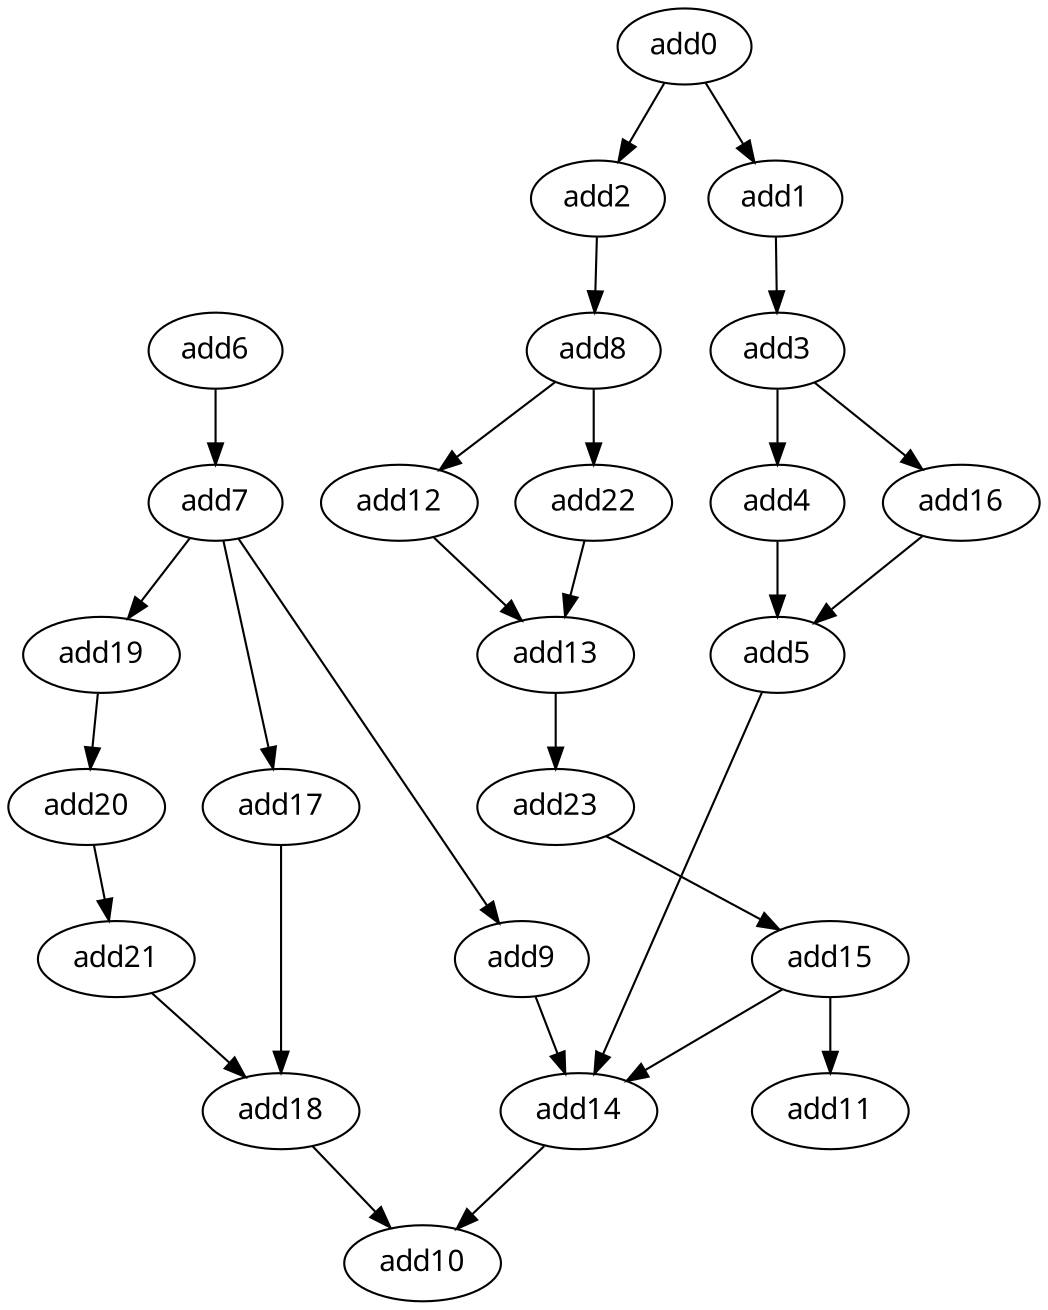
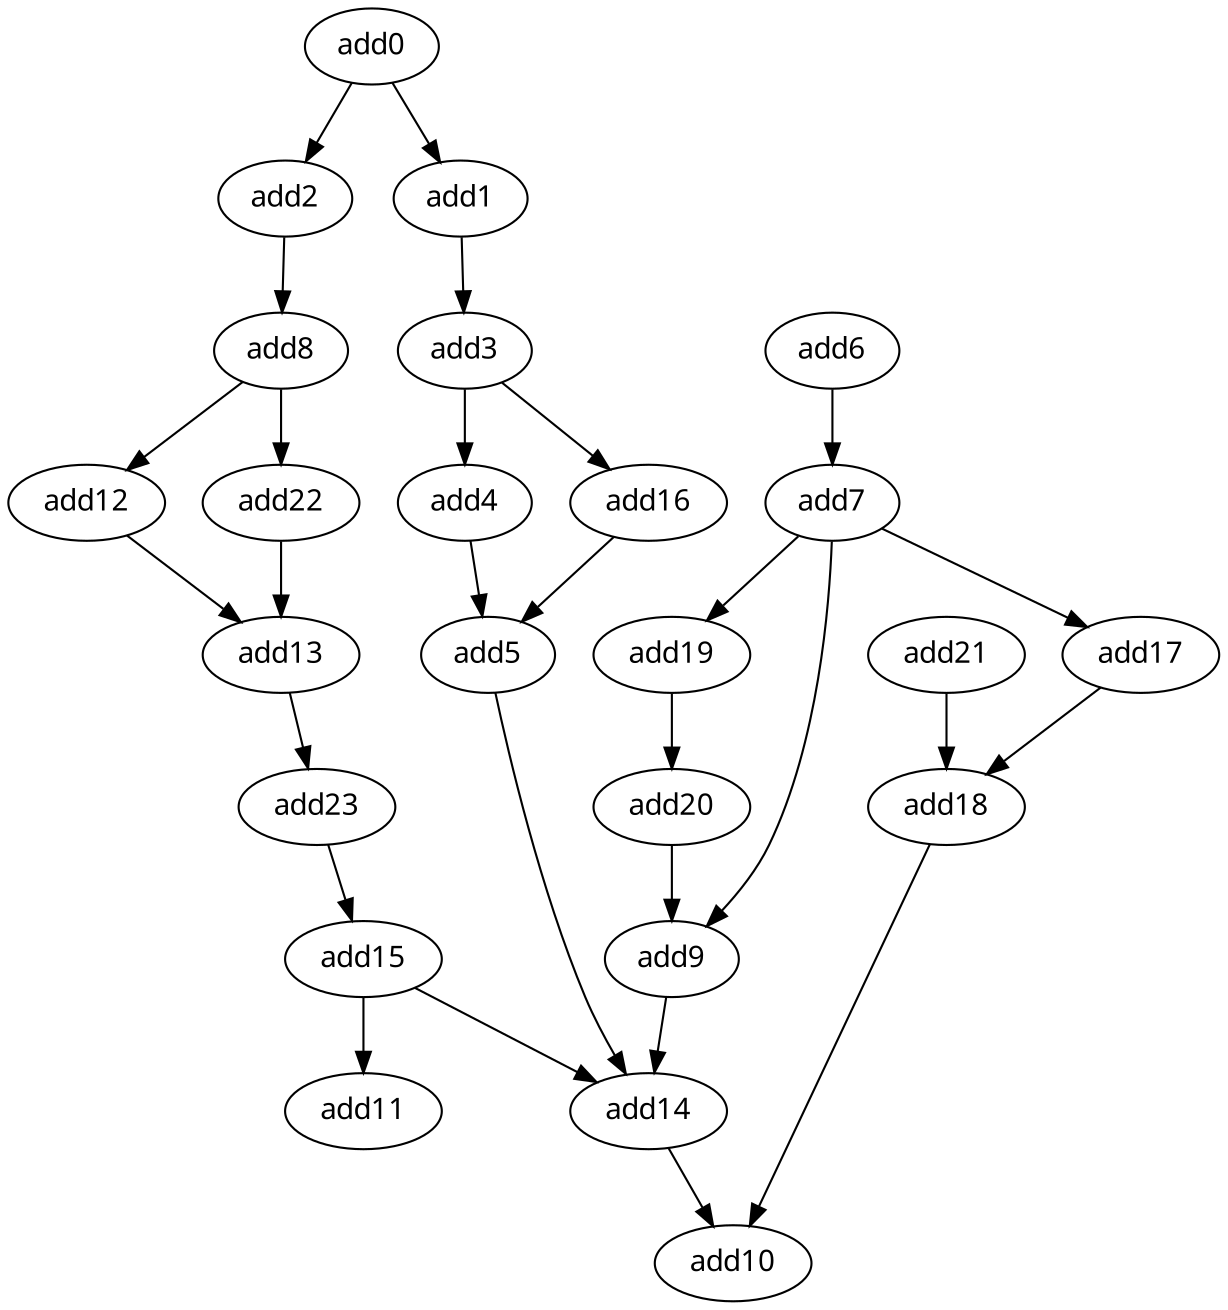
(99, 872) -> (672, 873)
